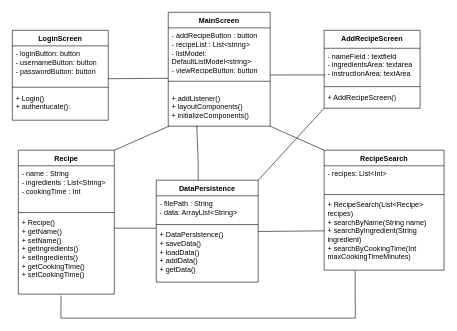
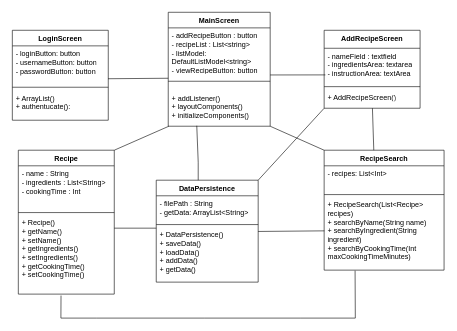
(48, 103) -> (48, 103)
none -> (373, 130)
(206, 209) -> (208, 213)
